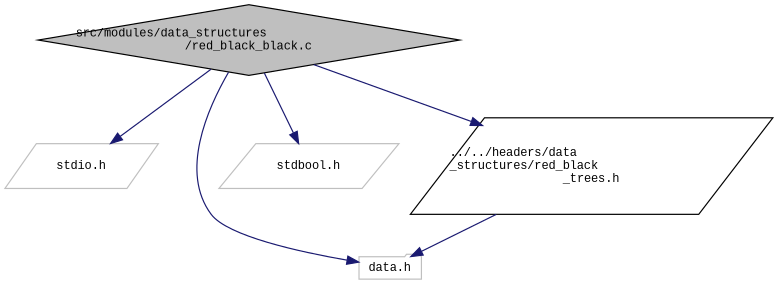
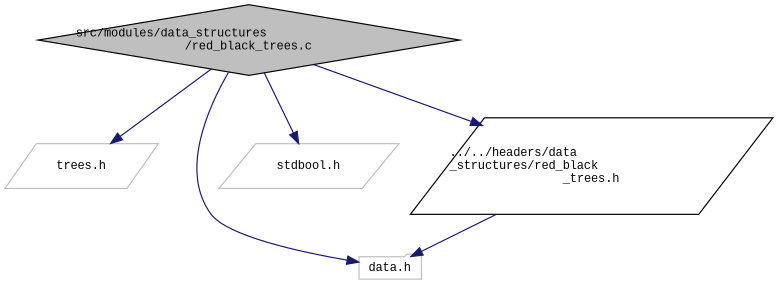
(249, 40) -> (249, 40)
(82, 166) -> (82, 166)
